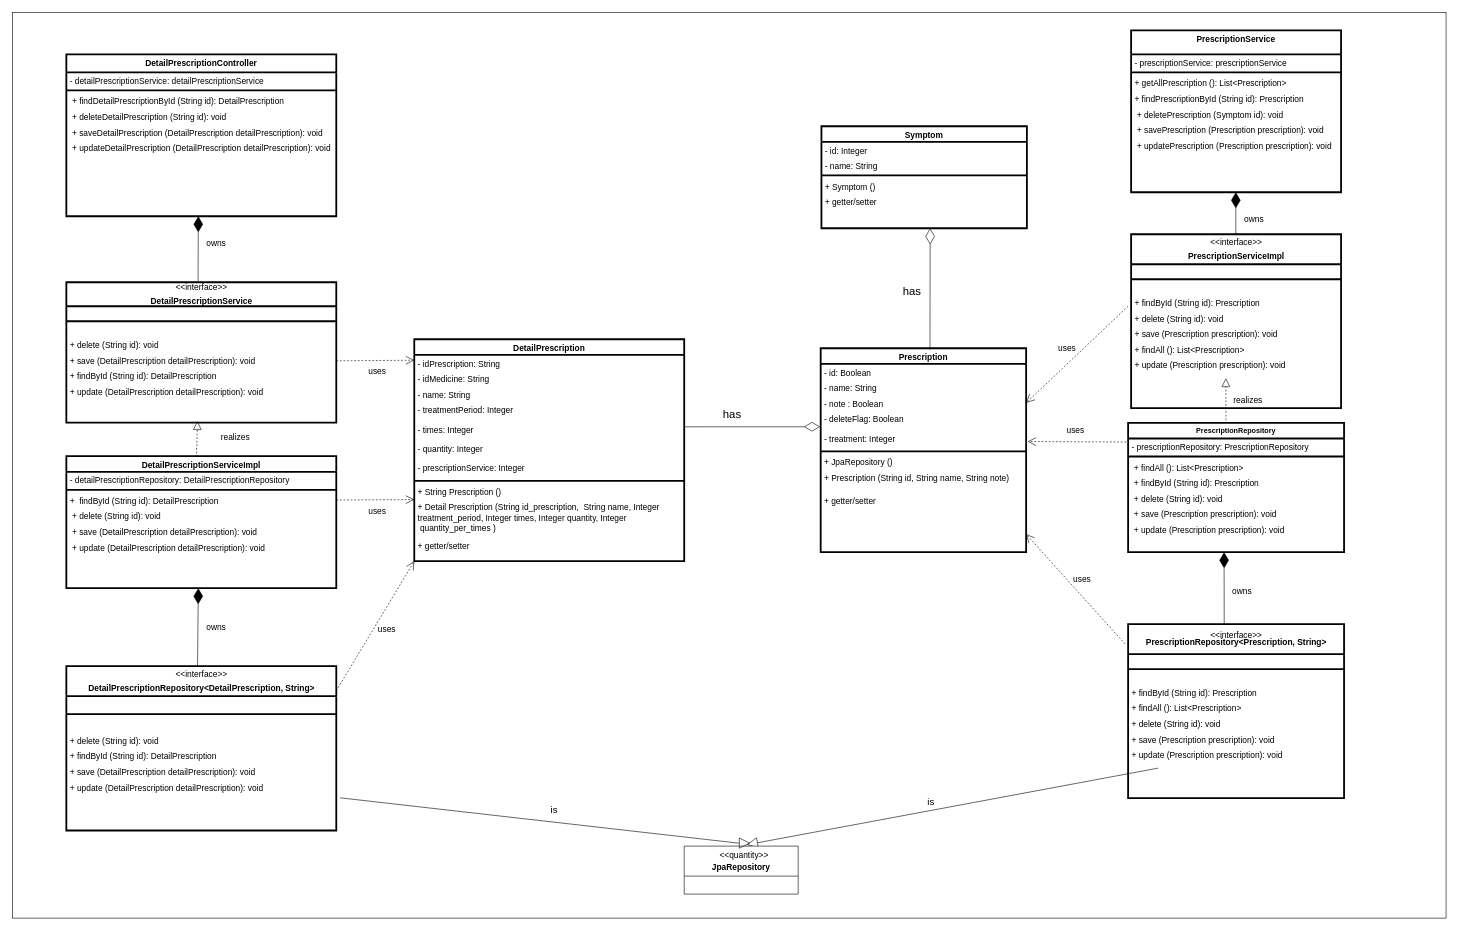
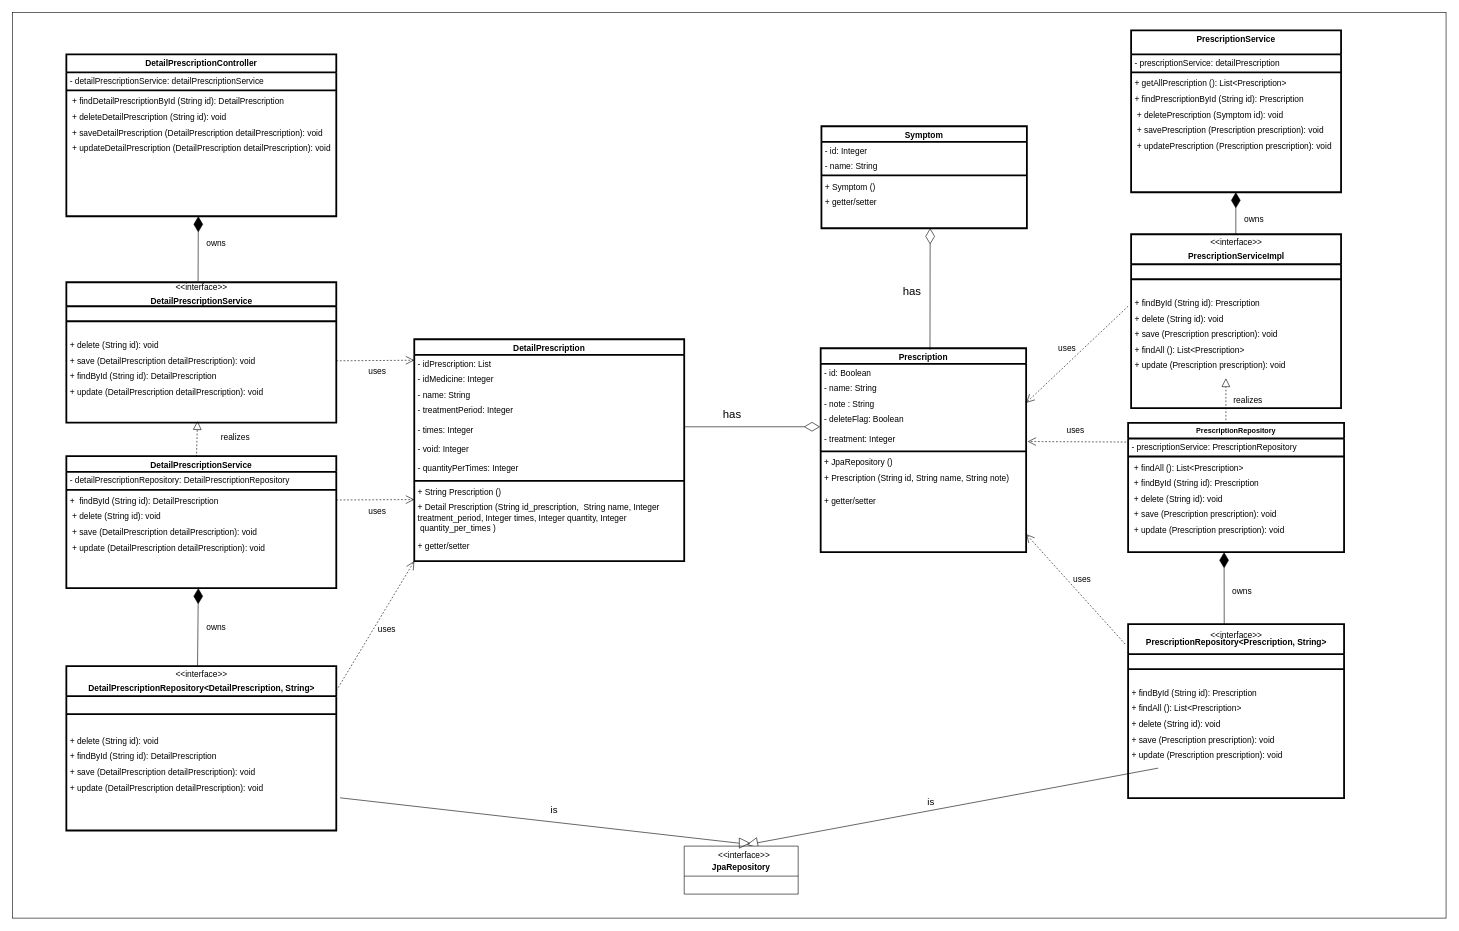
(1224, 63) -> (1220, 63)
(466, 364) -> (462, 364)
(457, 379) -> (460, 379)
(856, 404) -> (854, 404)
(1235, 448) -> (1228, 448)
(458, 449) -> (449, 449)
(201, 465) -> (201, 465)
(482, 468) -> (476, 468)
(744, 855) -> (744, 855)
